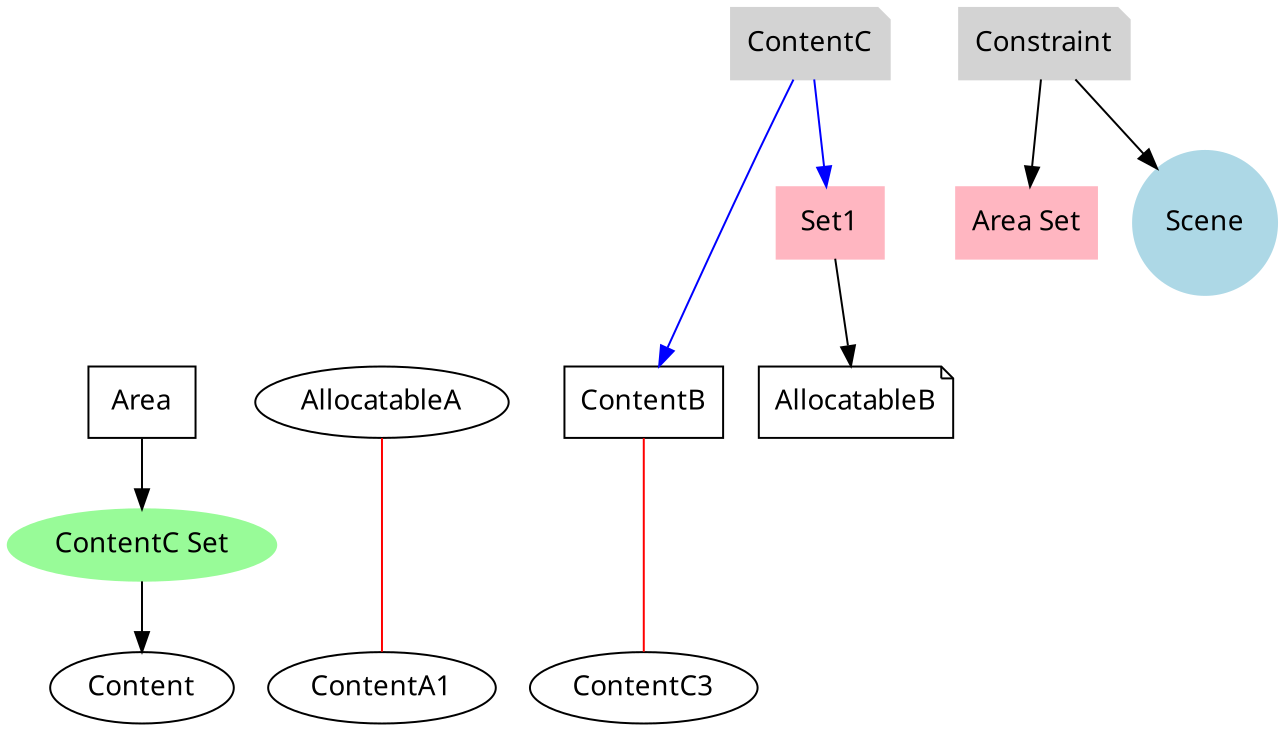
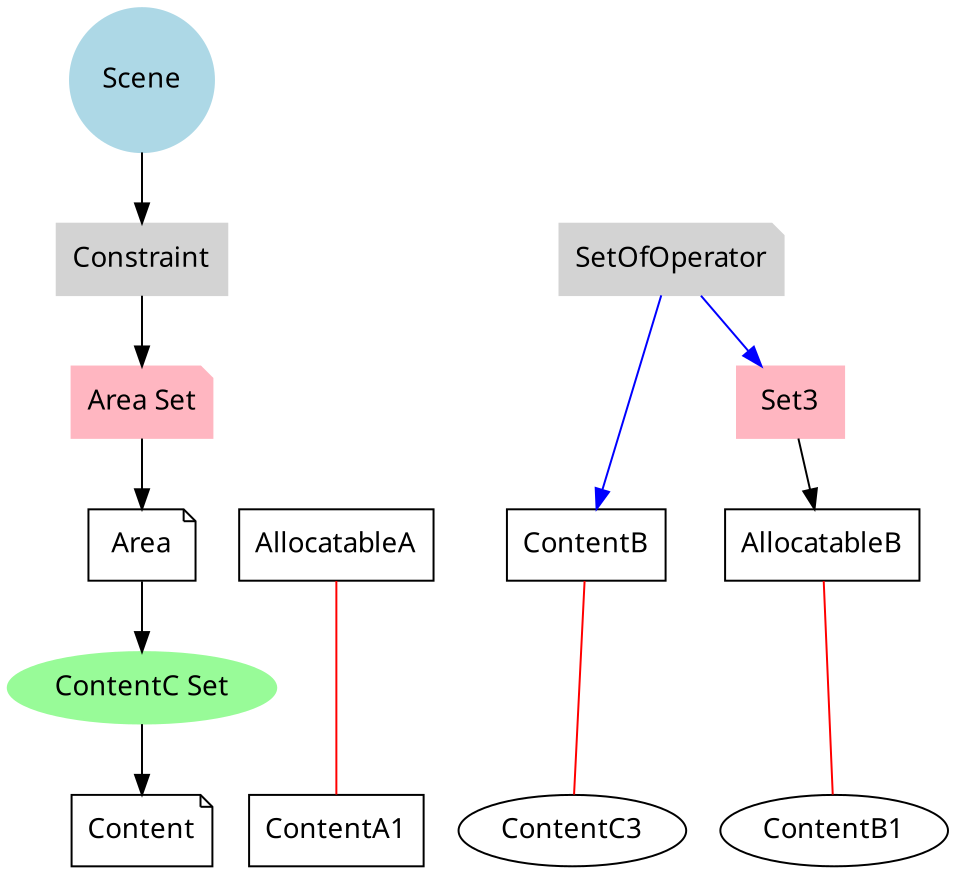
(810, 44) -> (672, 259)
(1044, 44) -> (142, 259)
(1110, 117) -> (142, 178)
(830, 223) -> (791, 402)
(1027, 223) -> (142, 402)
(142, 402) -> (142, 545)
(382, 402) -> (336, 545)
(856, 402) -> (822, 545)
none -> (142, 464)
(142, 688) -> (142, 831)
(382, 688) -> (336, 831)
none -> (834, 831)
